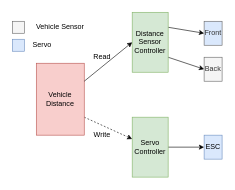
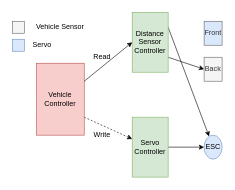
(184, 30) -> (188, 80)
(60, 99) -> (60, 99)
(213, 147) -> (213, 147)
